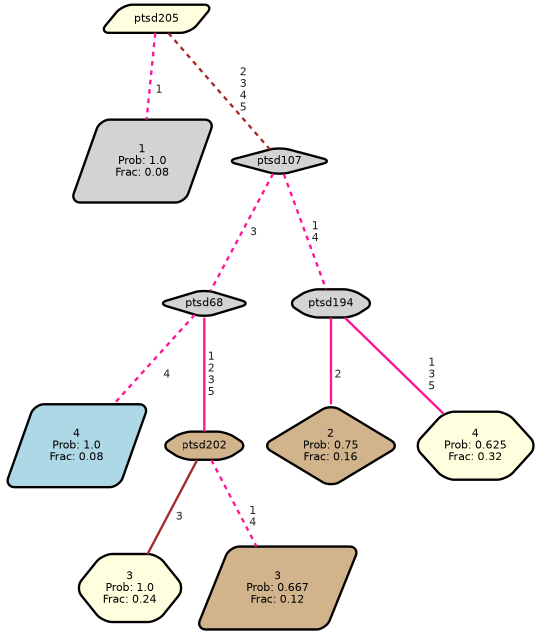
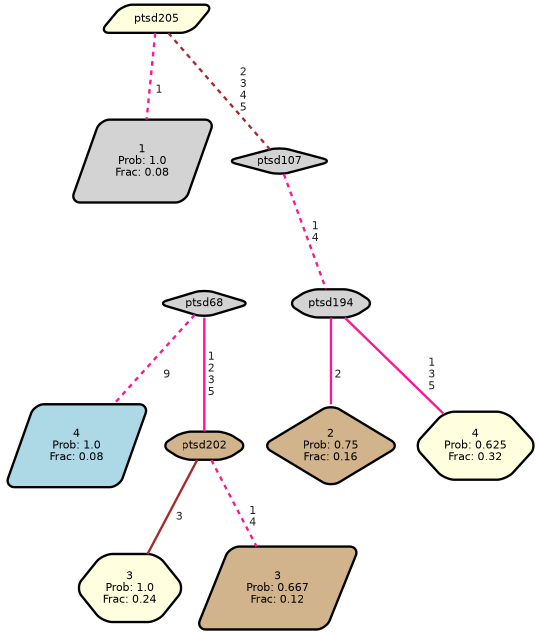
(242, 232) -> none
(165, 375) -> (165, 375)
